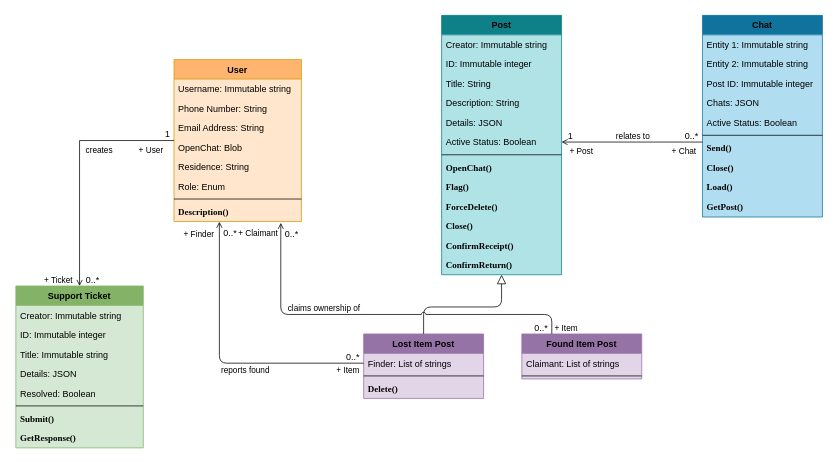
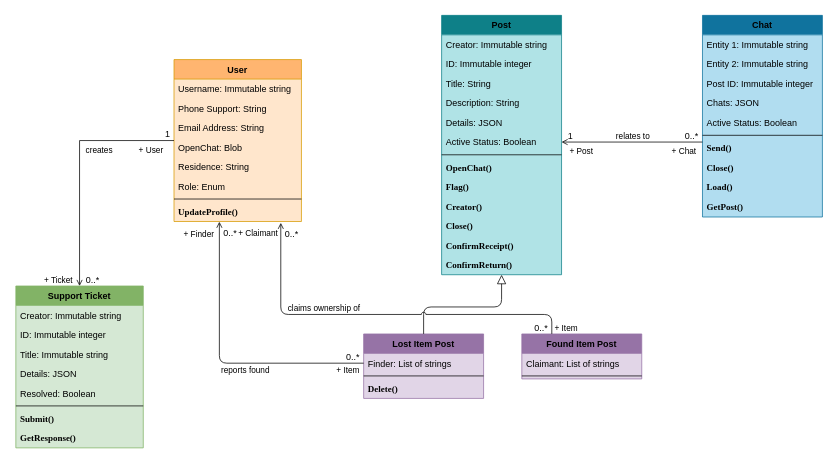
(223, 109) -> (226, 109)
(477, 207) -> (468, 207)
(208, 212) -> (213, 212)
